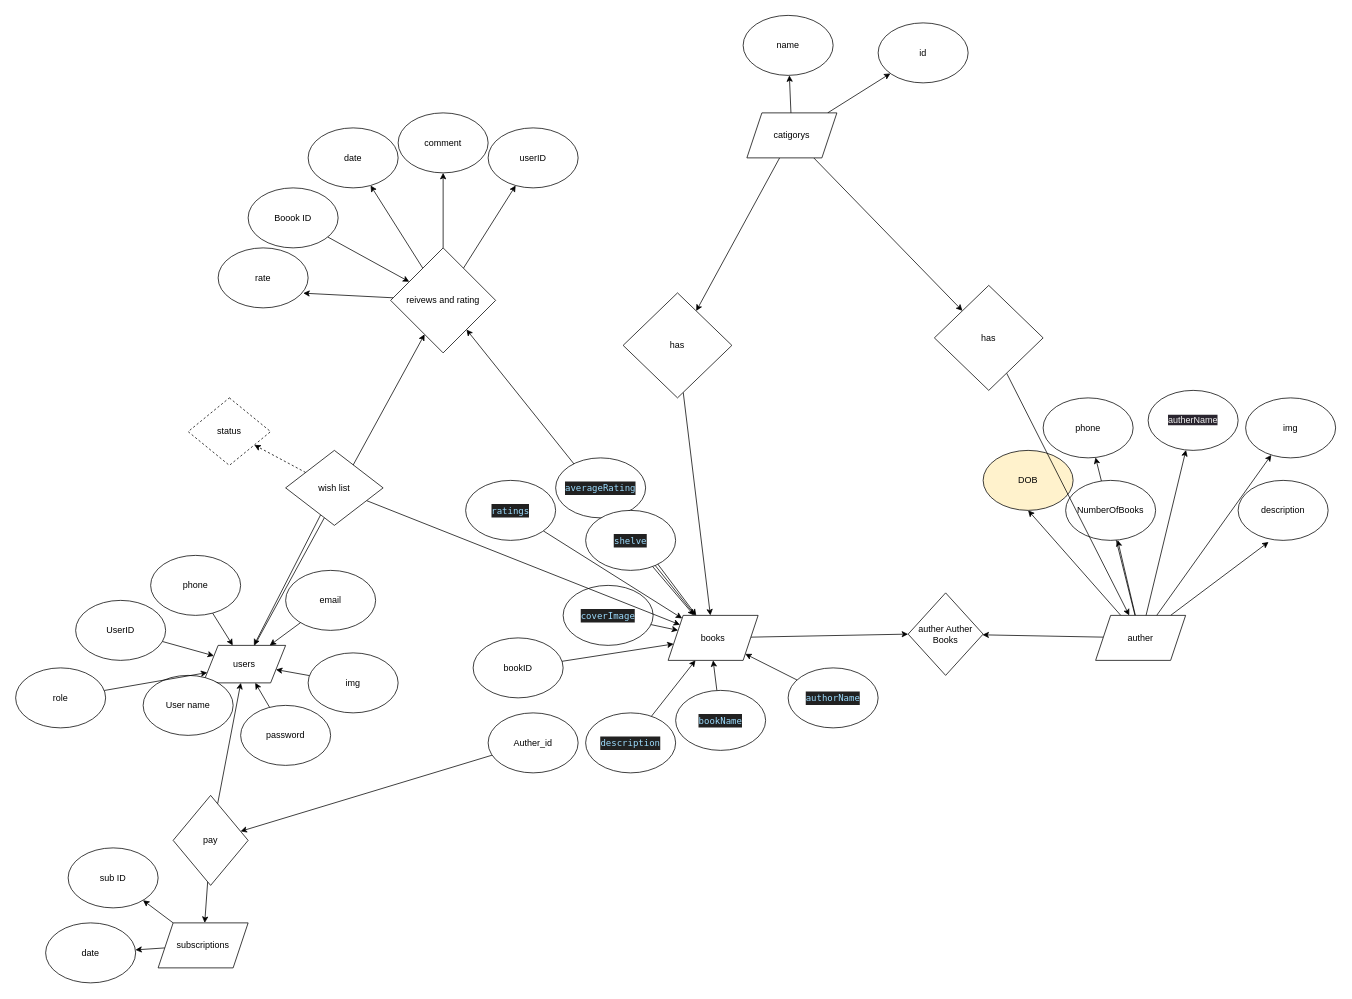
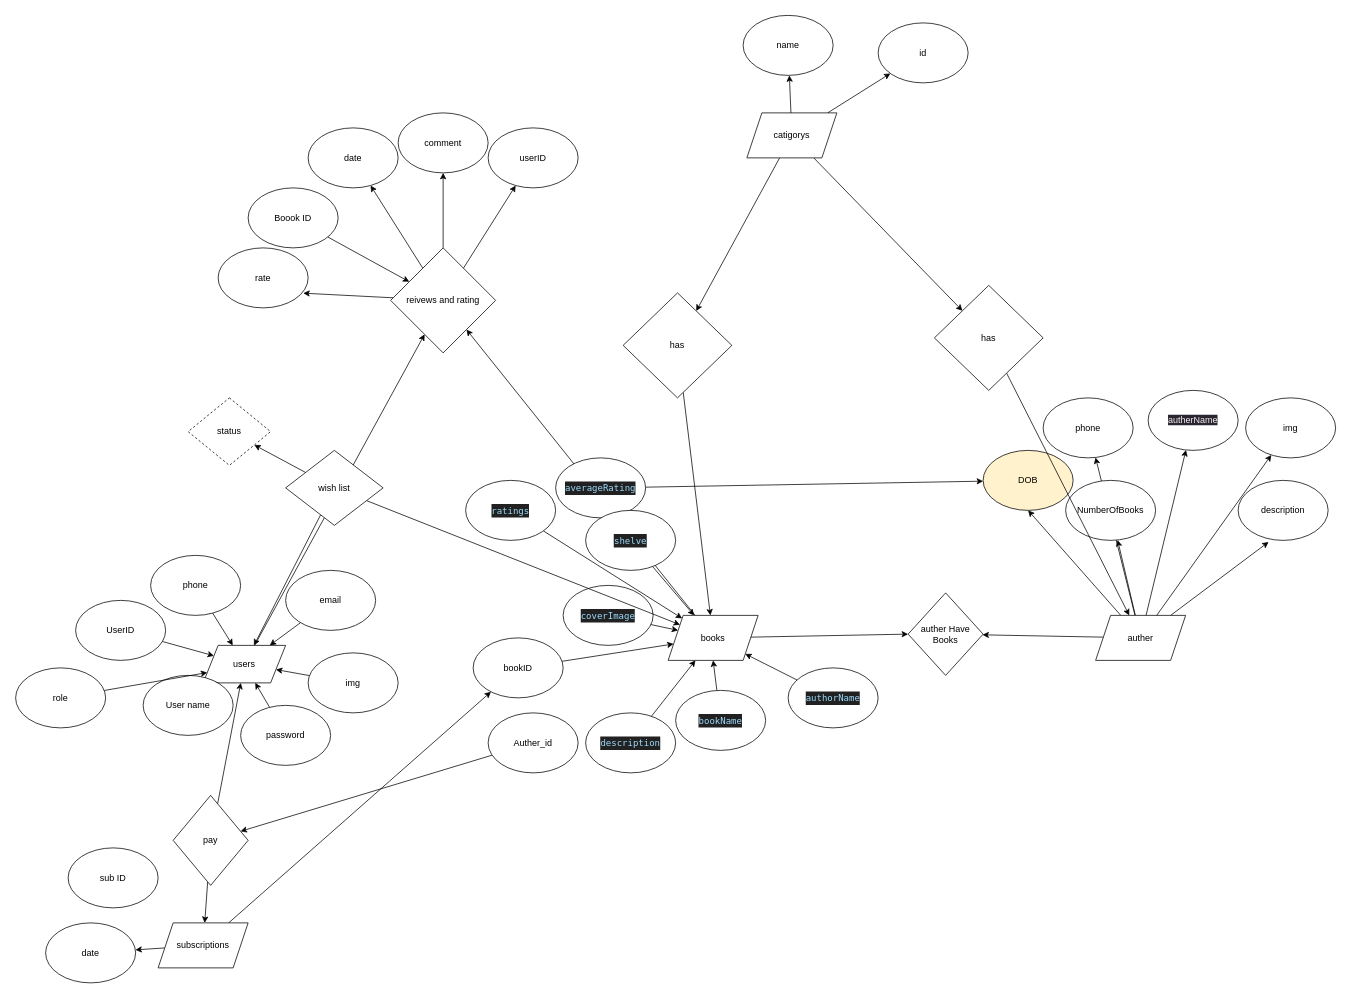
(282, 460) -> (282, 460)
(673, 585) -> (907, 483)
(945, 634) -> (945, 634)
(160, 913) -> (358, 809)
